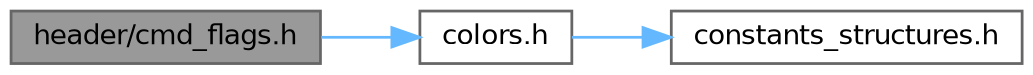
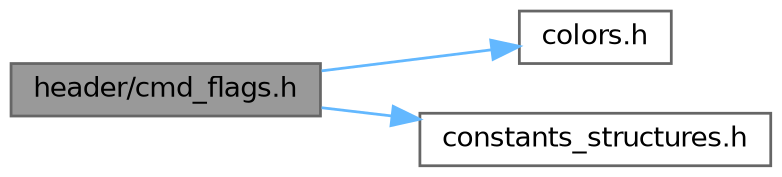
(607, 37) -> (357, 112)
